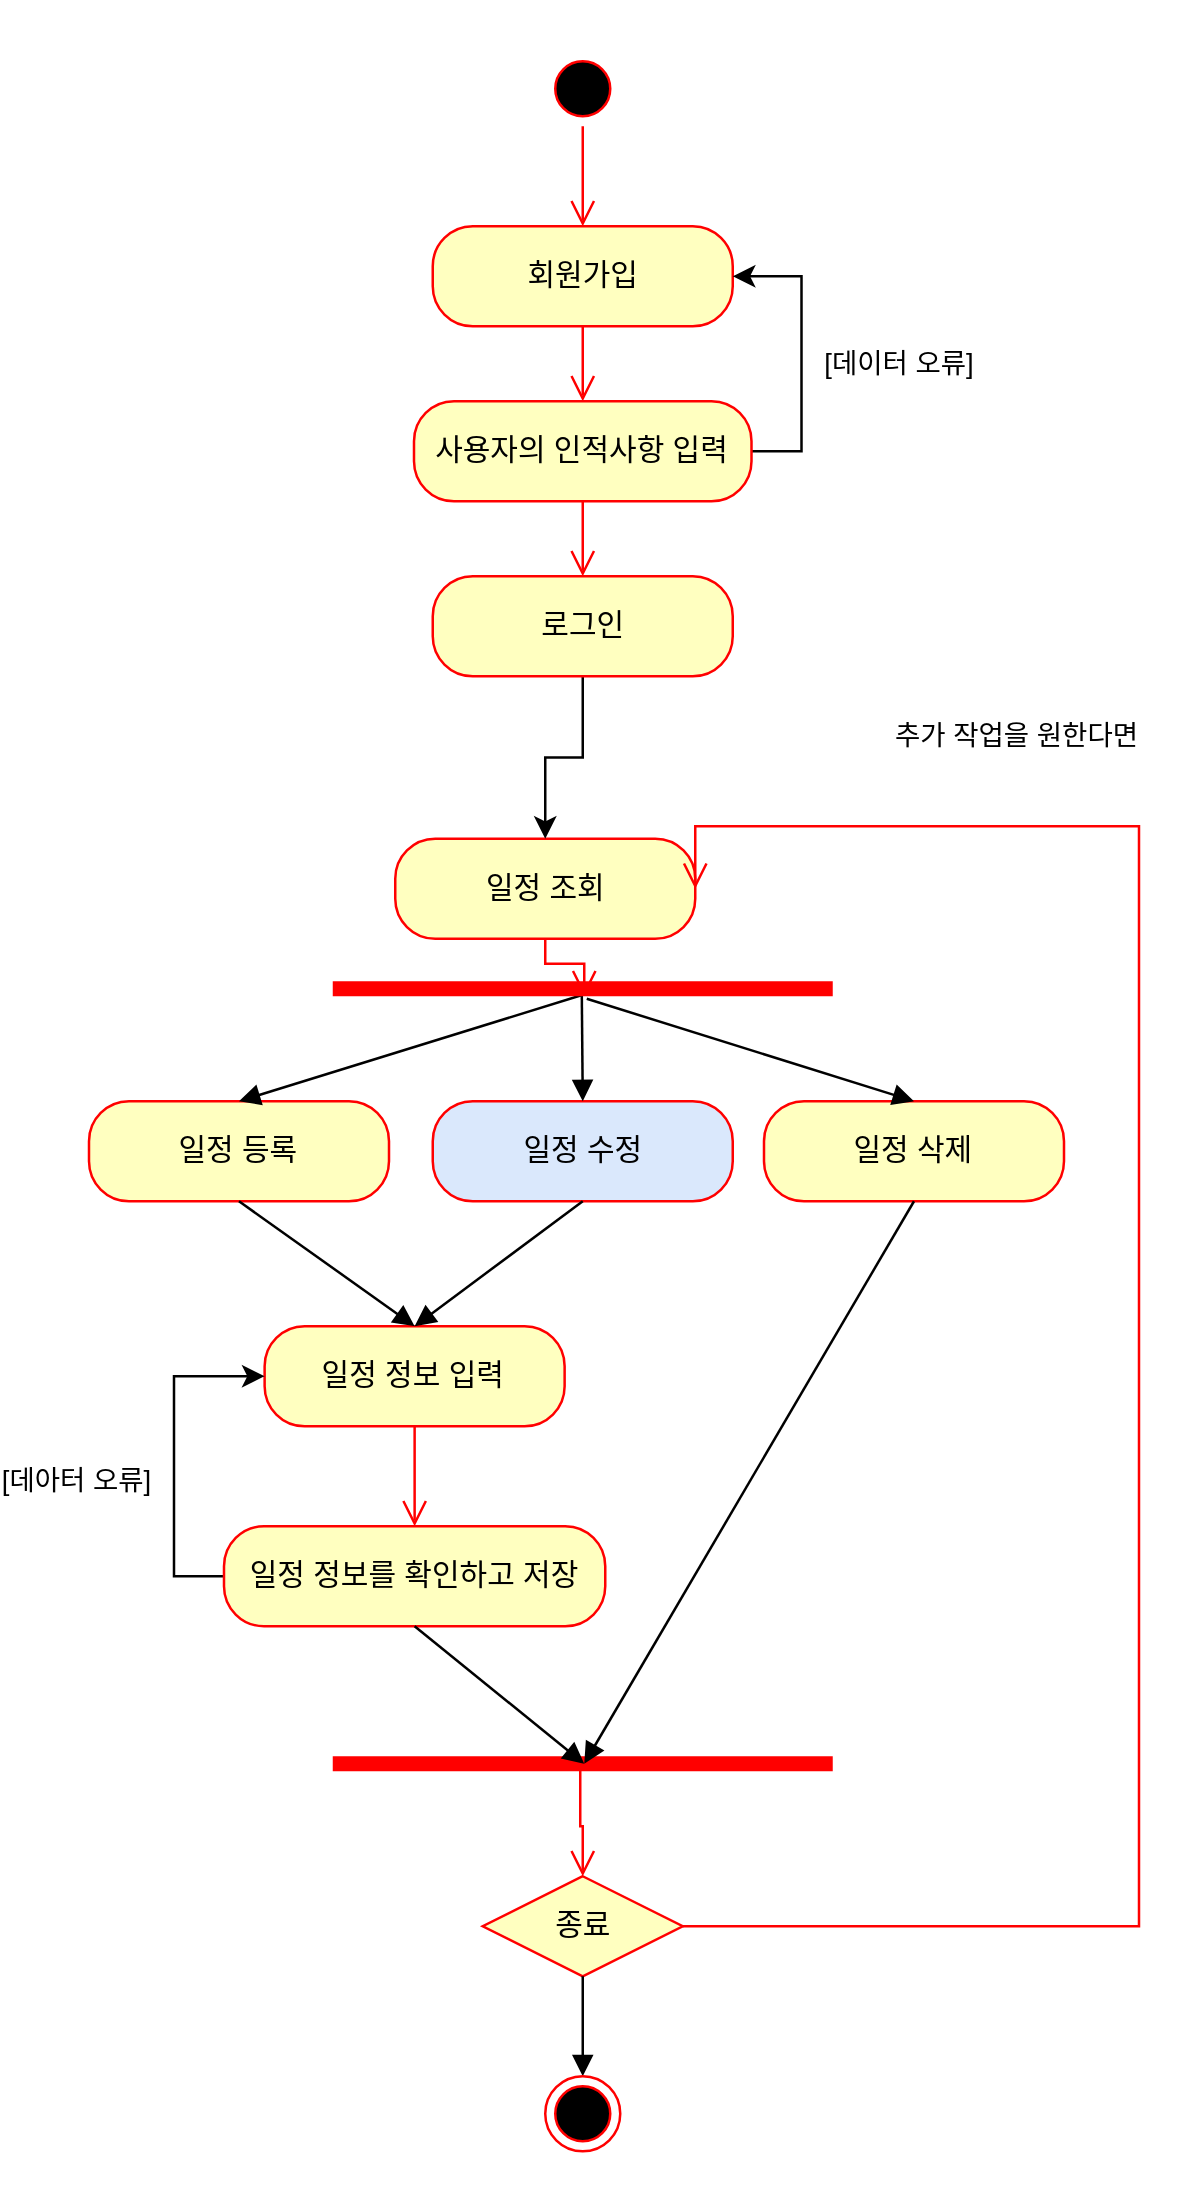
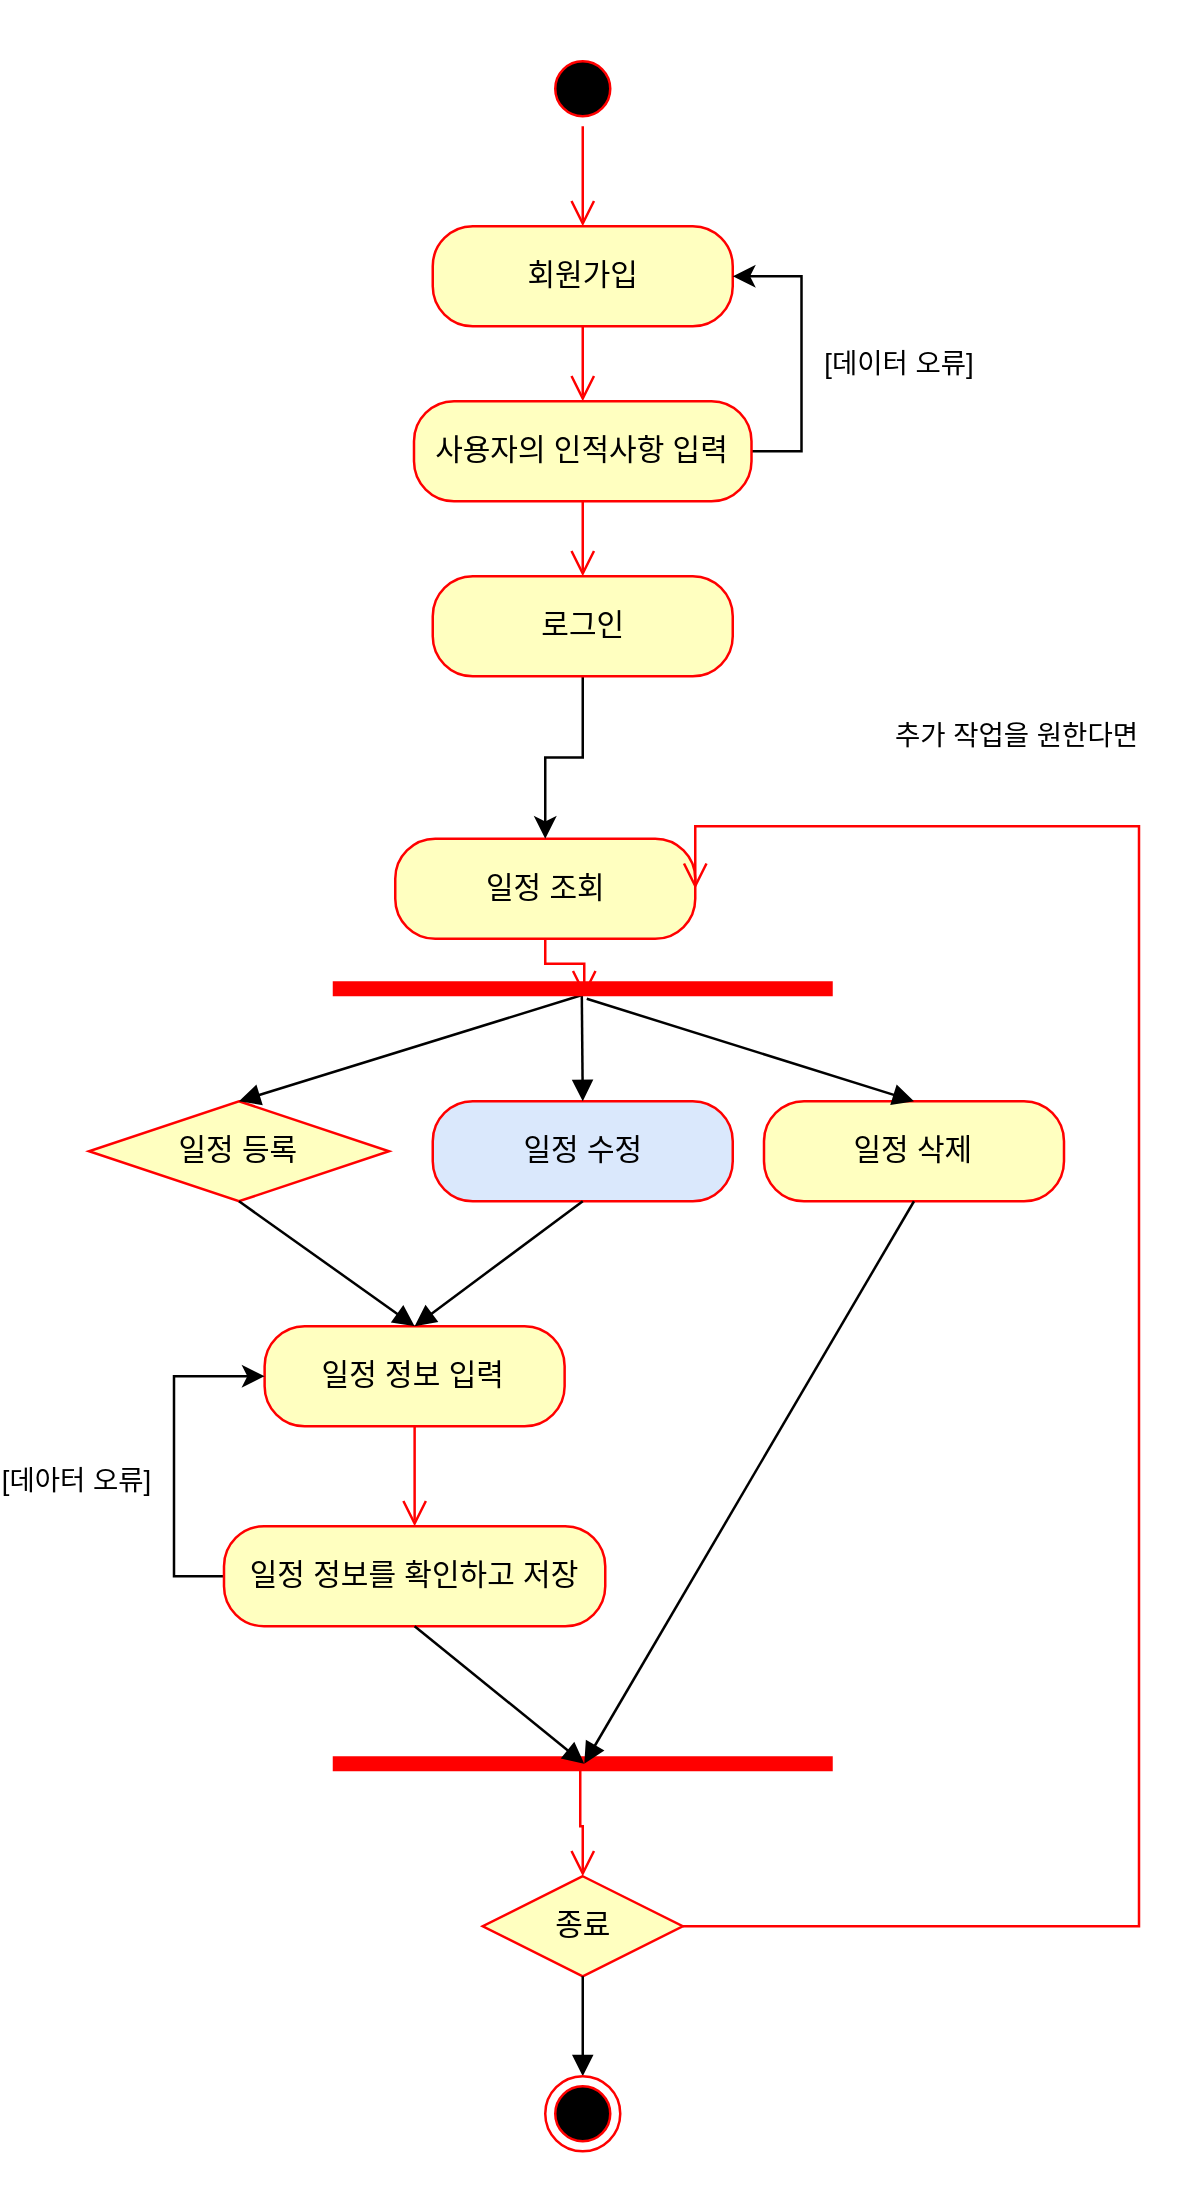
(239, 1151) -> (239, 1151)
